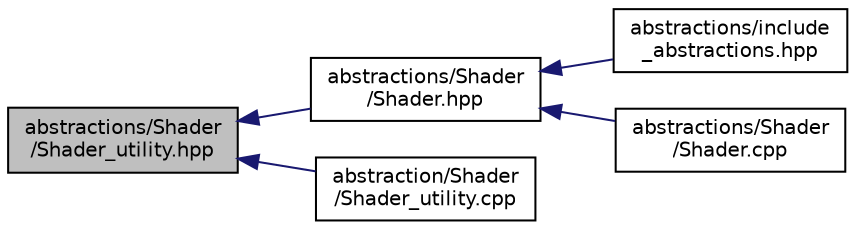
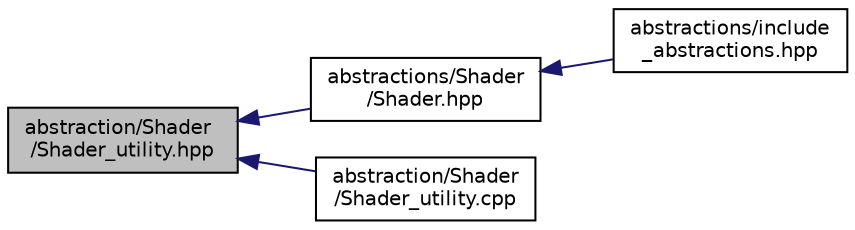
(123, 140) -> (123, 140)
(730, 140) -> none
